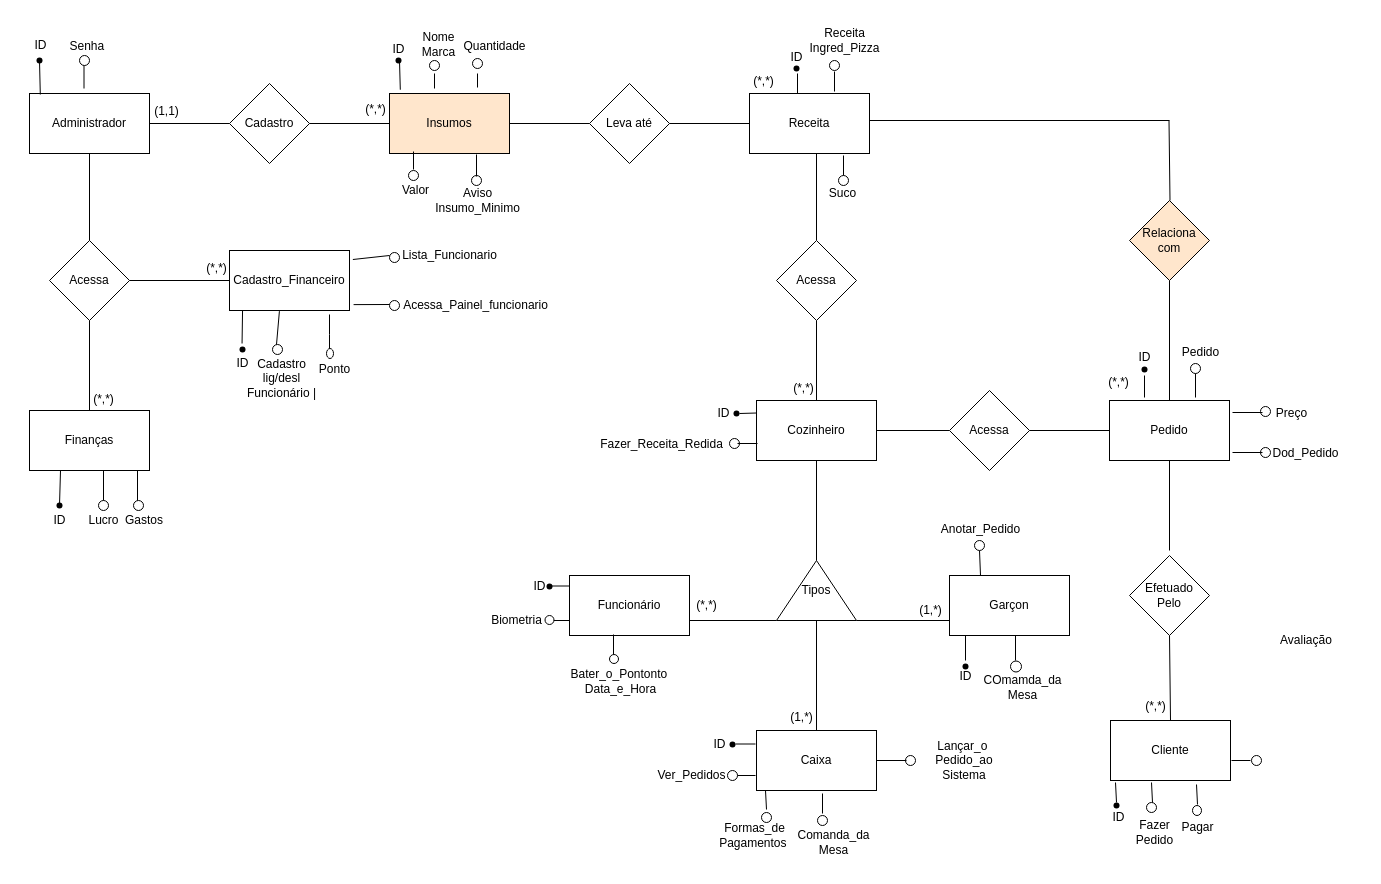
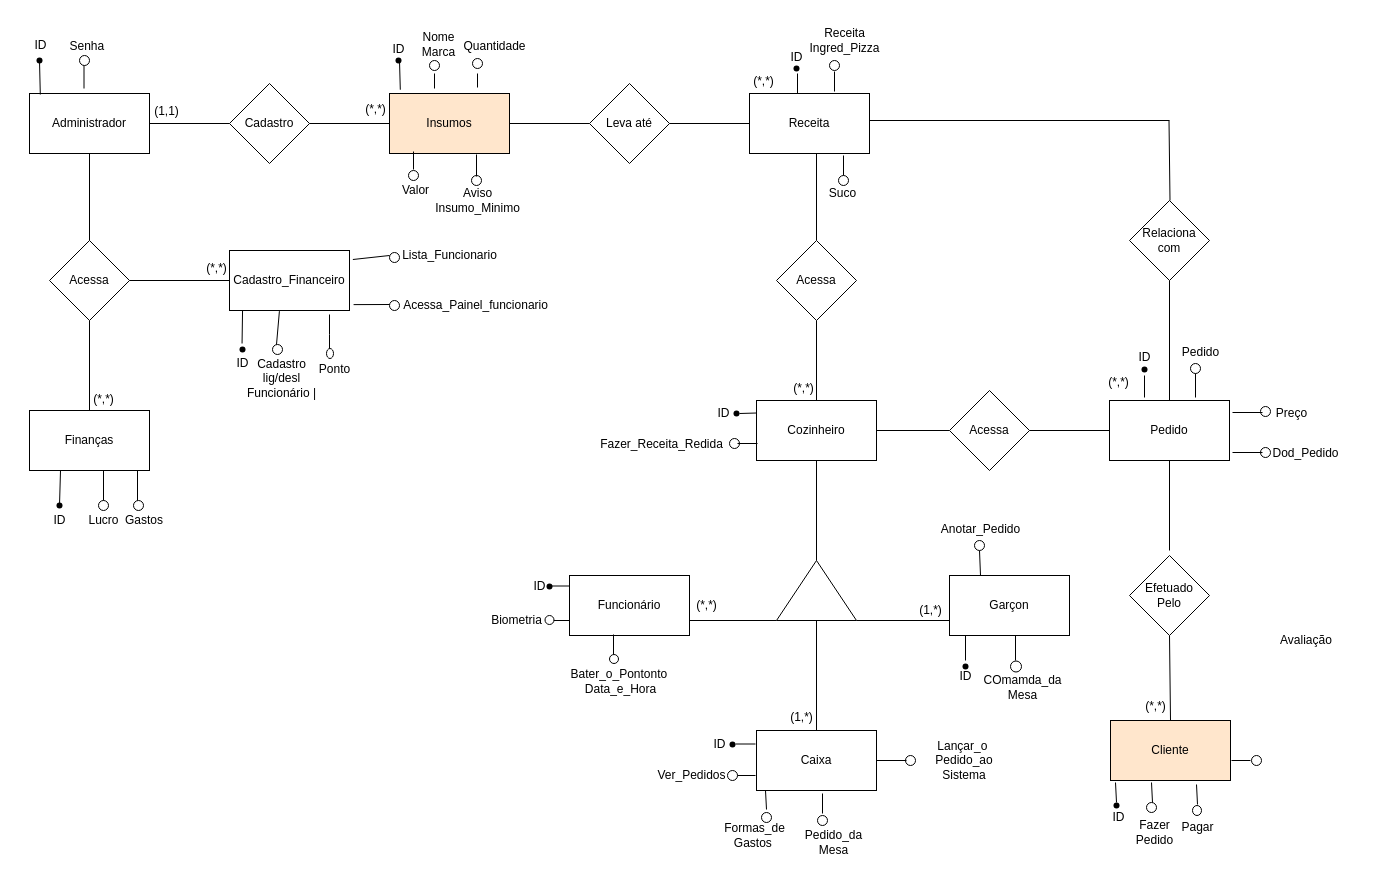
(1170, 241) -> (1170, 241)
(817, 591) -> none
(1171, 751) -> (1171, 751)
(755, 836) -> (755, 836)
(834, 843) -> (834, 843)
